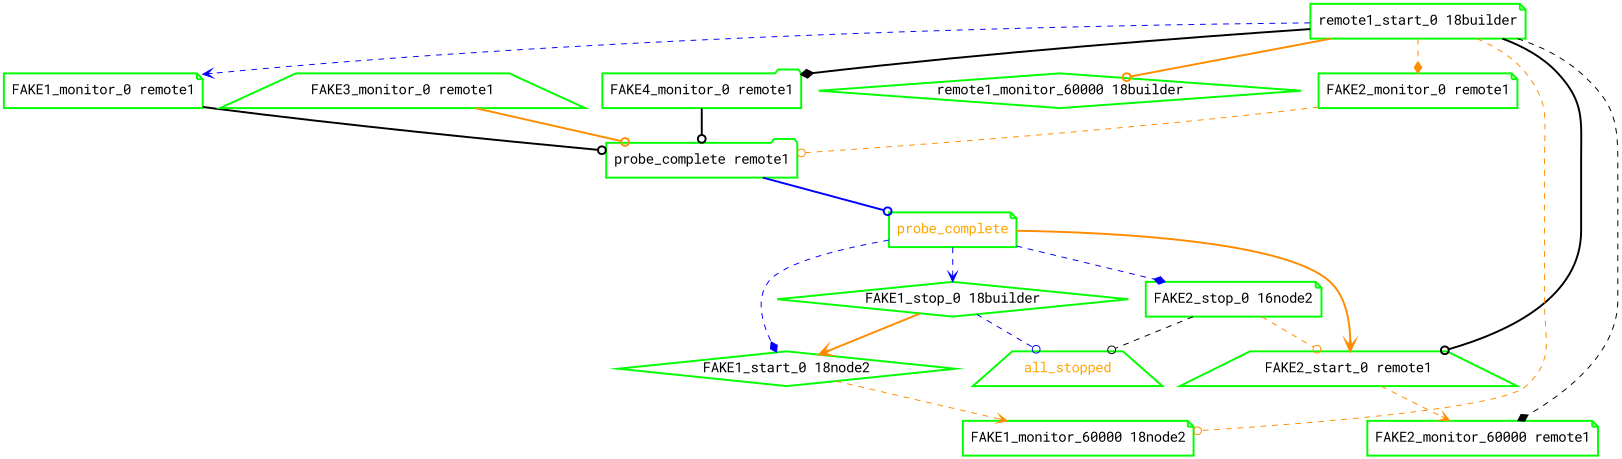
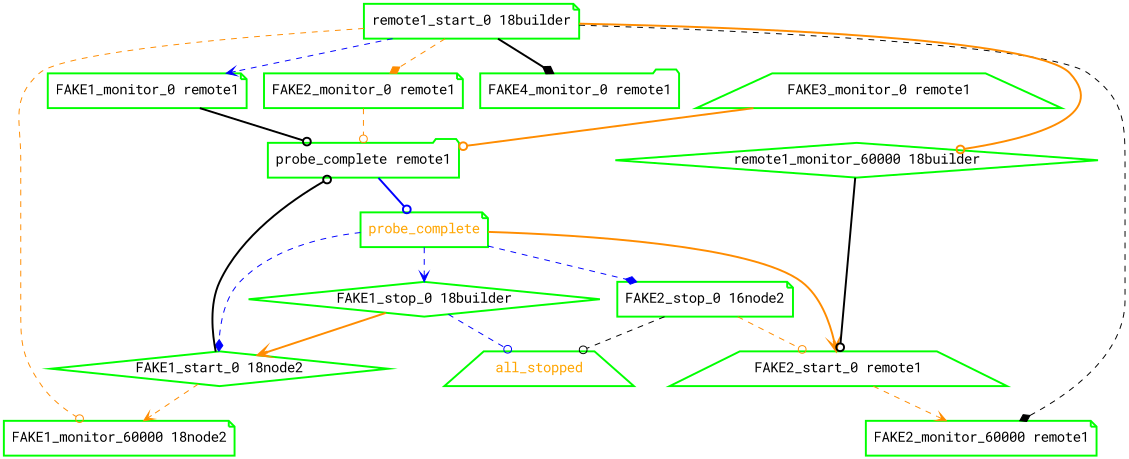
(702, 122) -> (240, 250)
(1581, 211) -> (848, 260)
